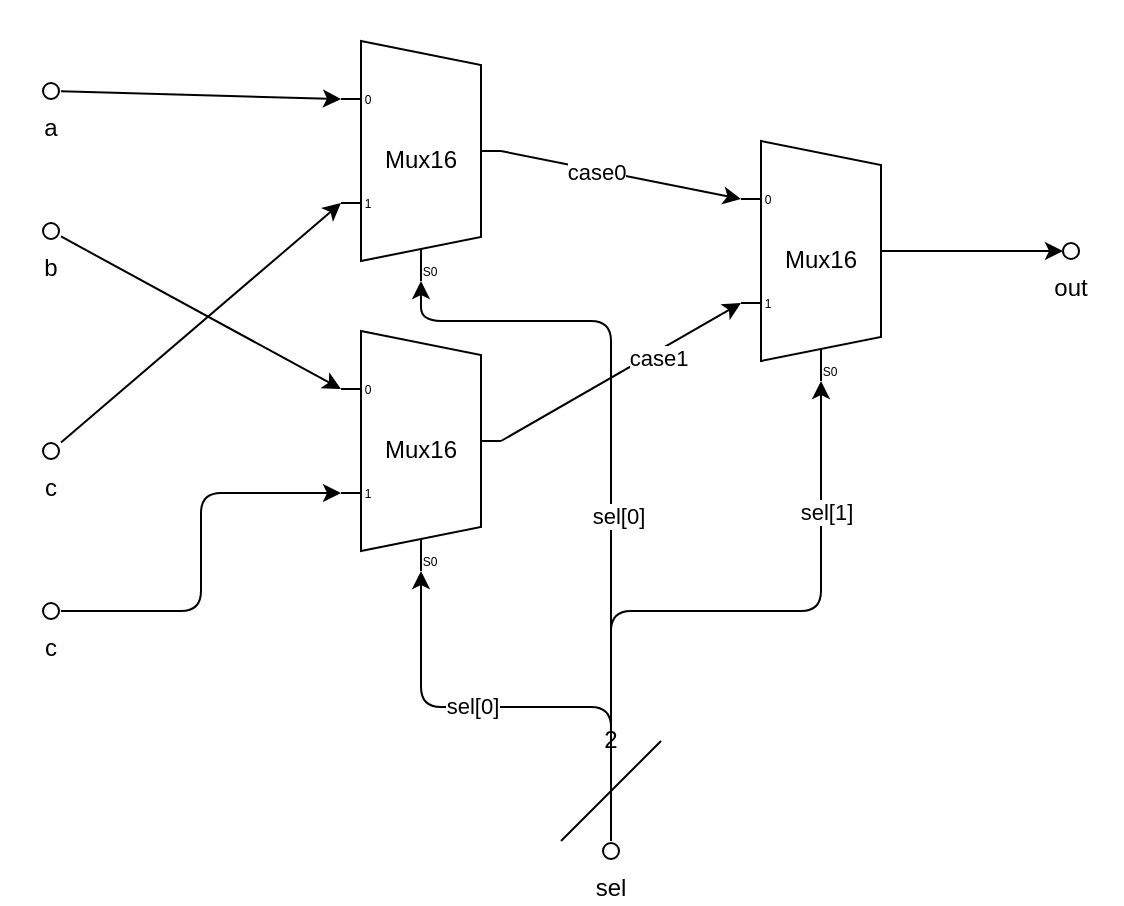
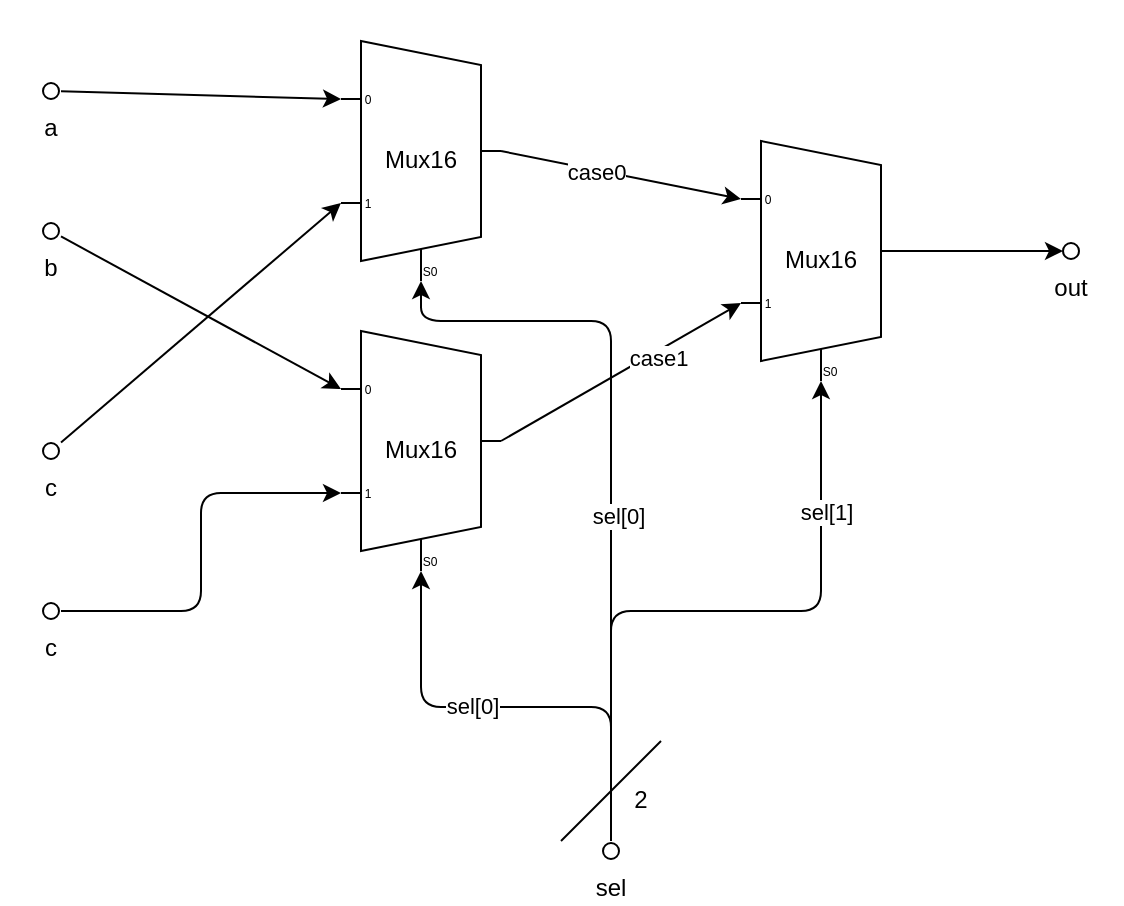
(611, 741) -> (641, 801)
